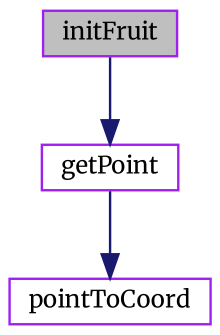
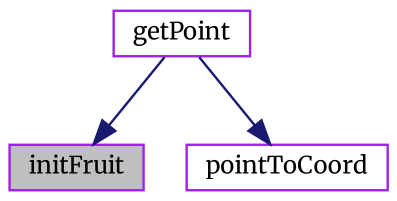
(110, 88) -> (137, 91)
